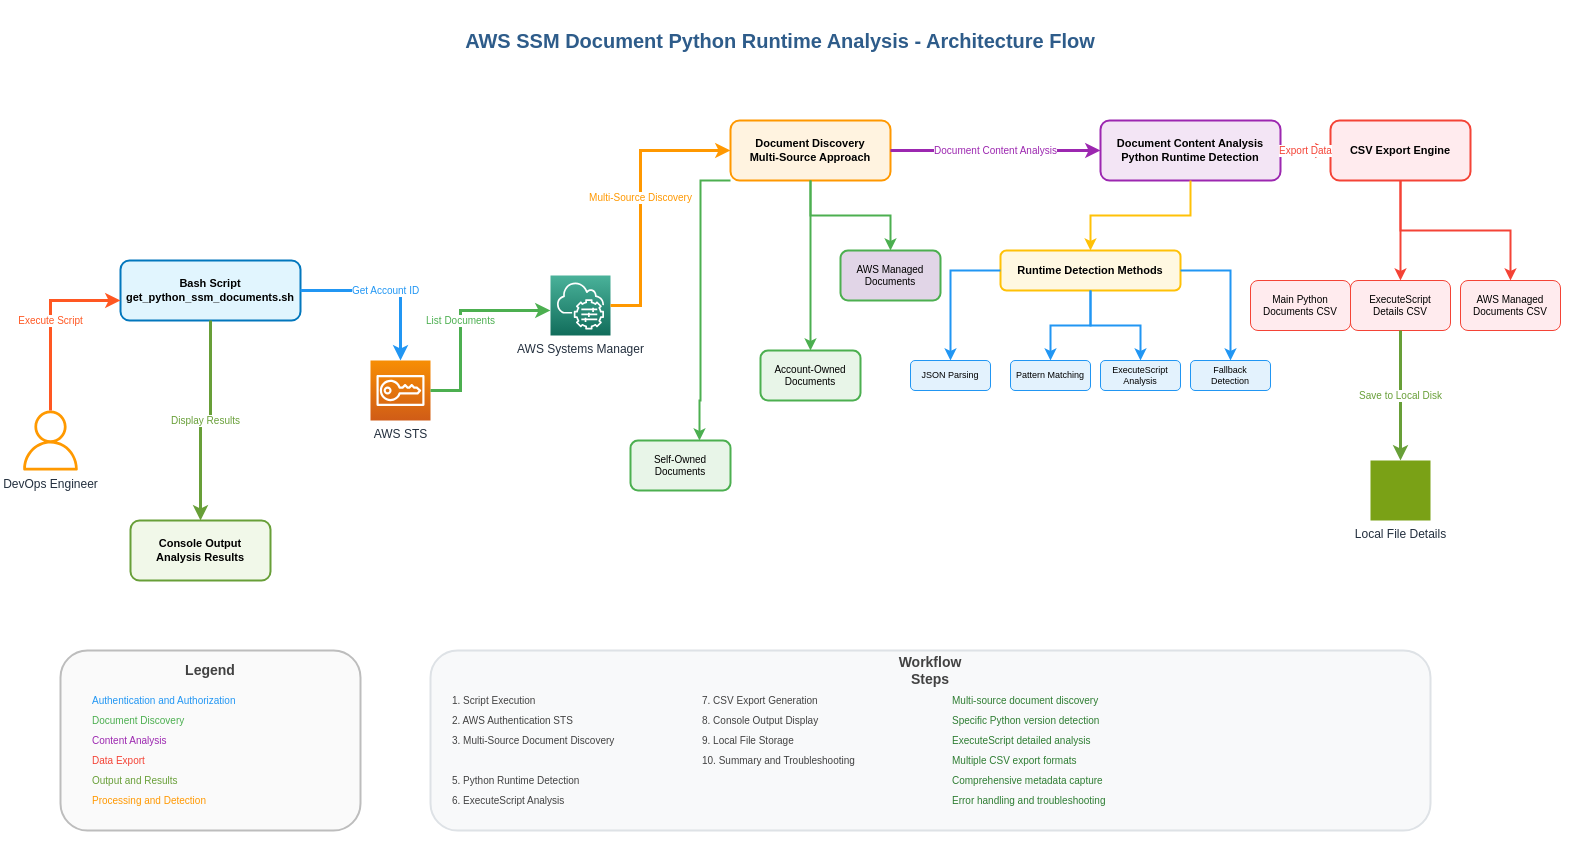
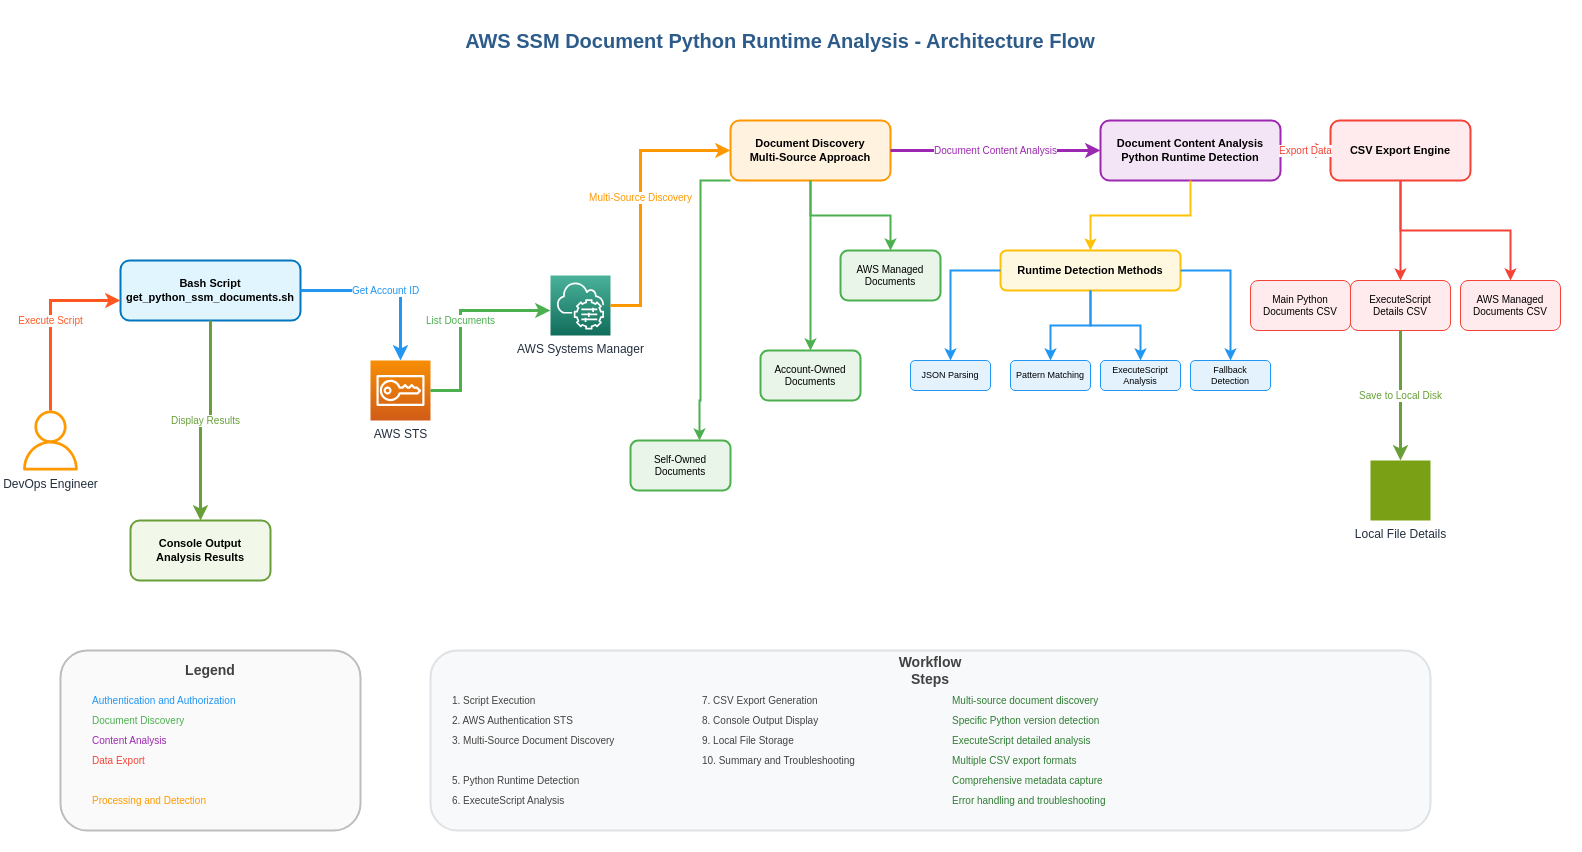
(891, 276) -> (891, 276)
(181, 781) -> none
